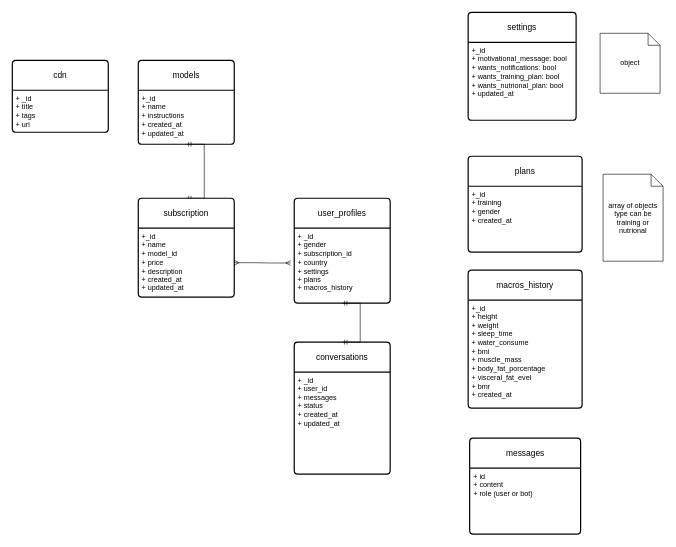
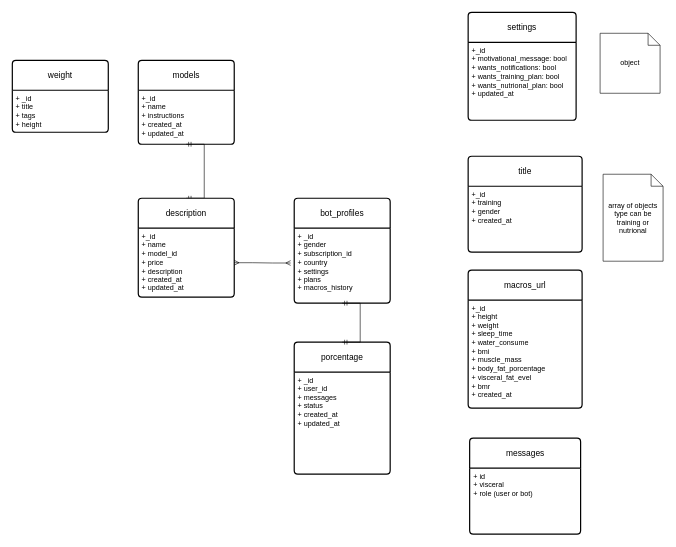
(60, 75) -> (60, 75)
(27, 112) -> (30, 112)
(525, 171) -> (525, 171)
(186, 213) -> (186, 213)
(342, 213) -> (342, 213)
(525, 285) -> (525, 285)
(342, 357) -> (342, 357)
(509, 485) -> (509, 485)
